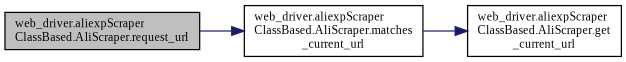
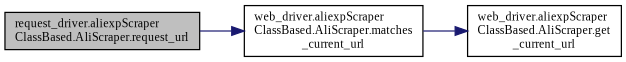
(102, 31) -> (102, 31)
